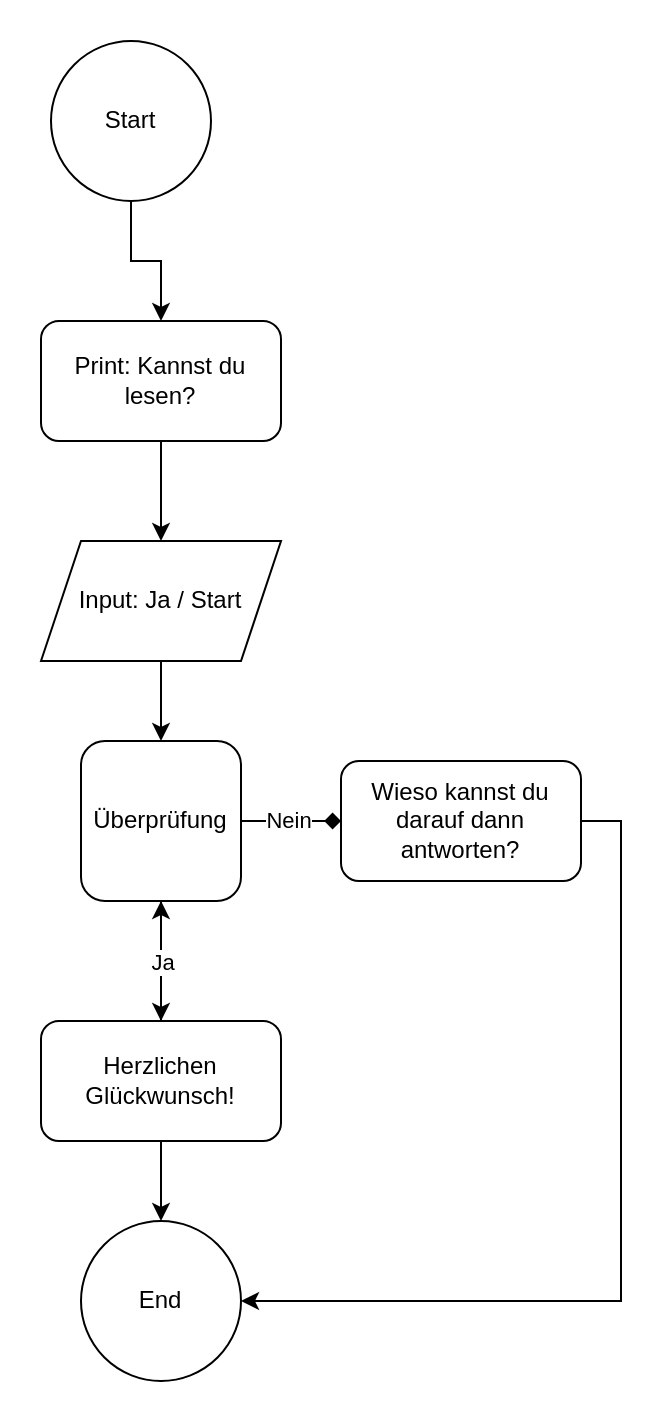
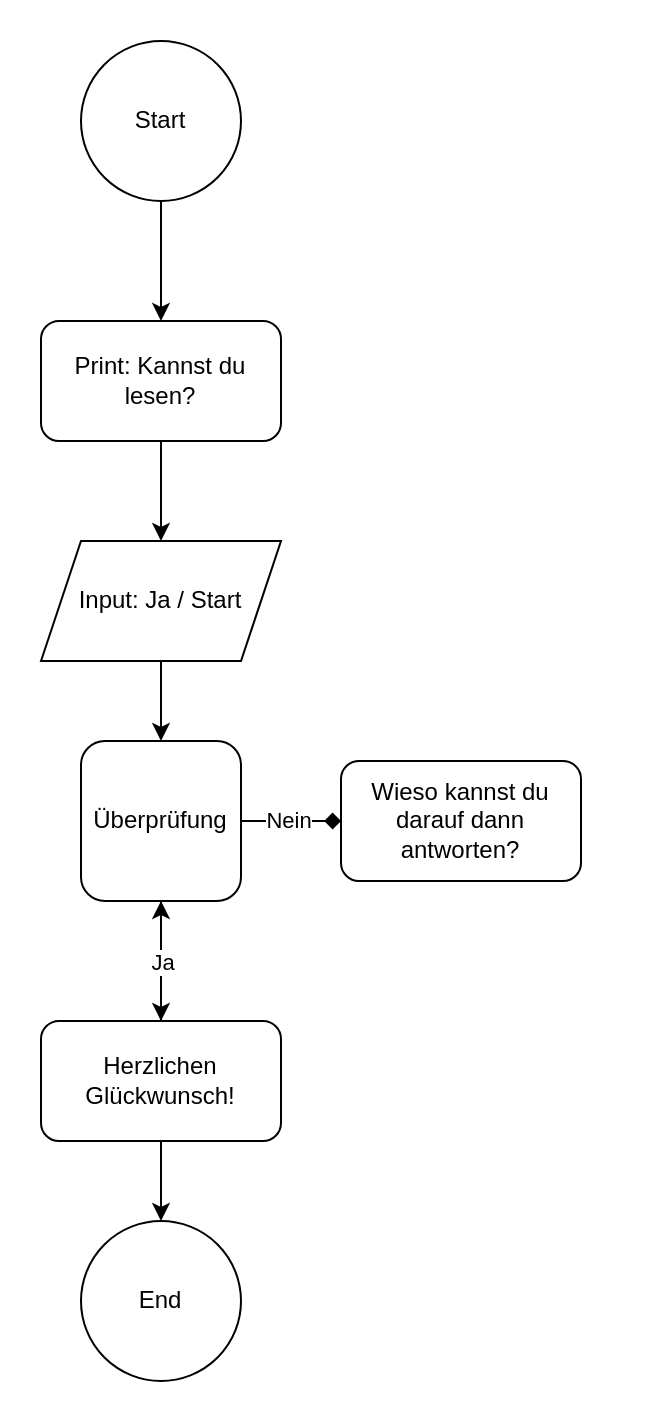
(131, 121) -> (161, 121)
(621, 1224) -> none
